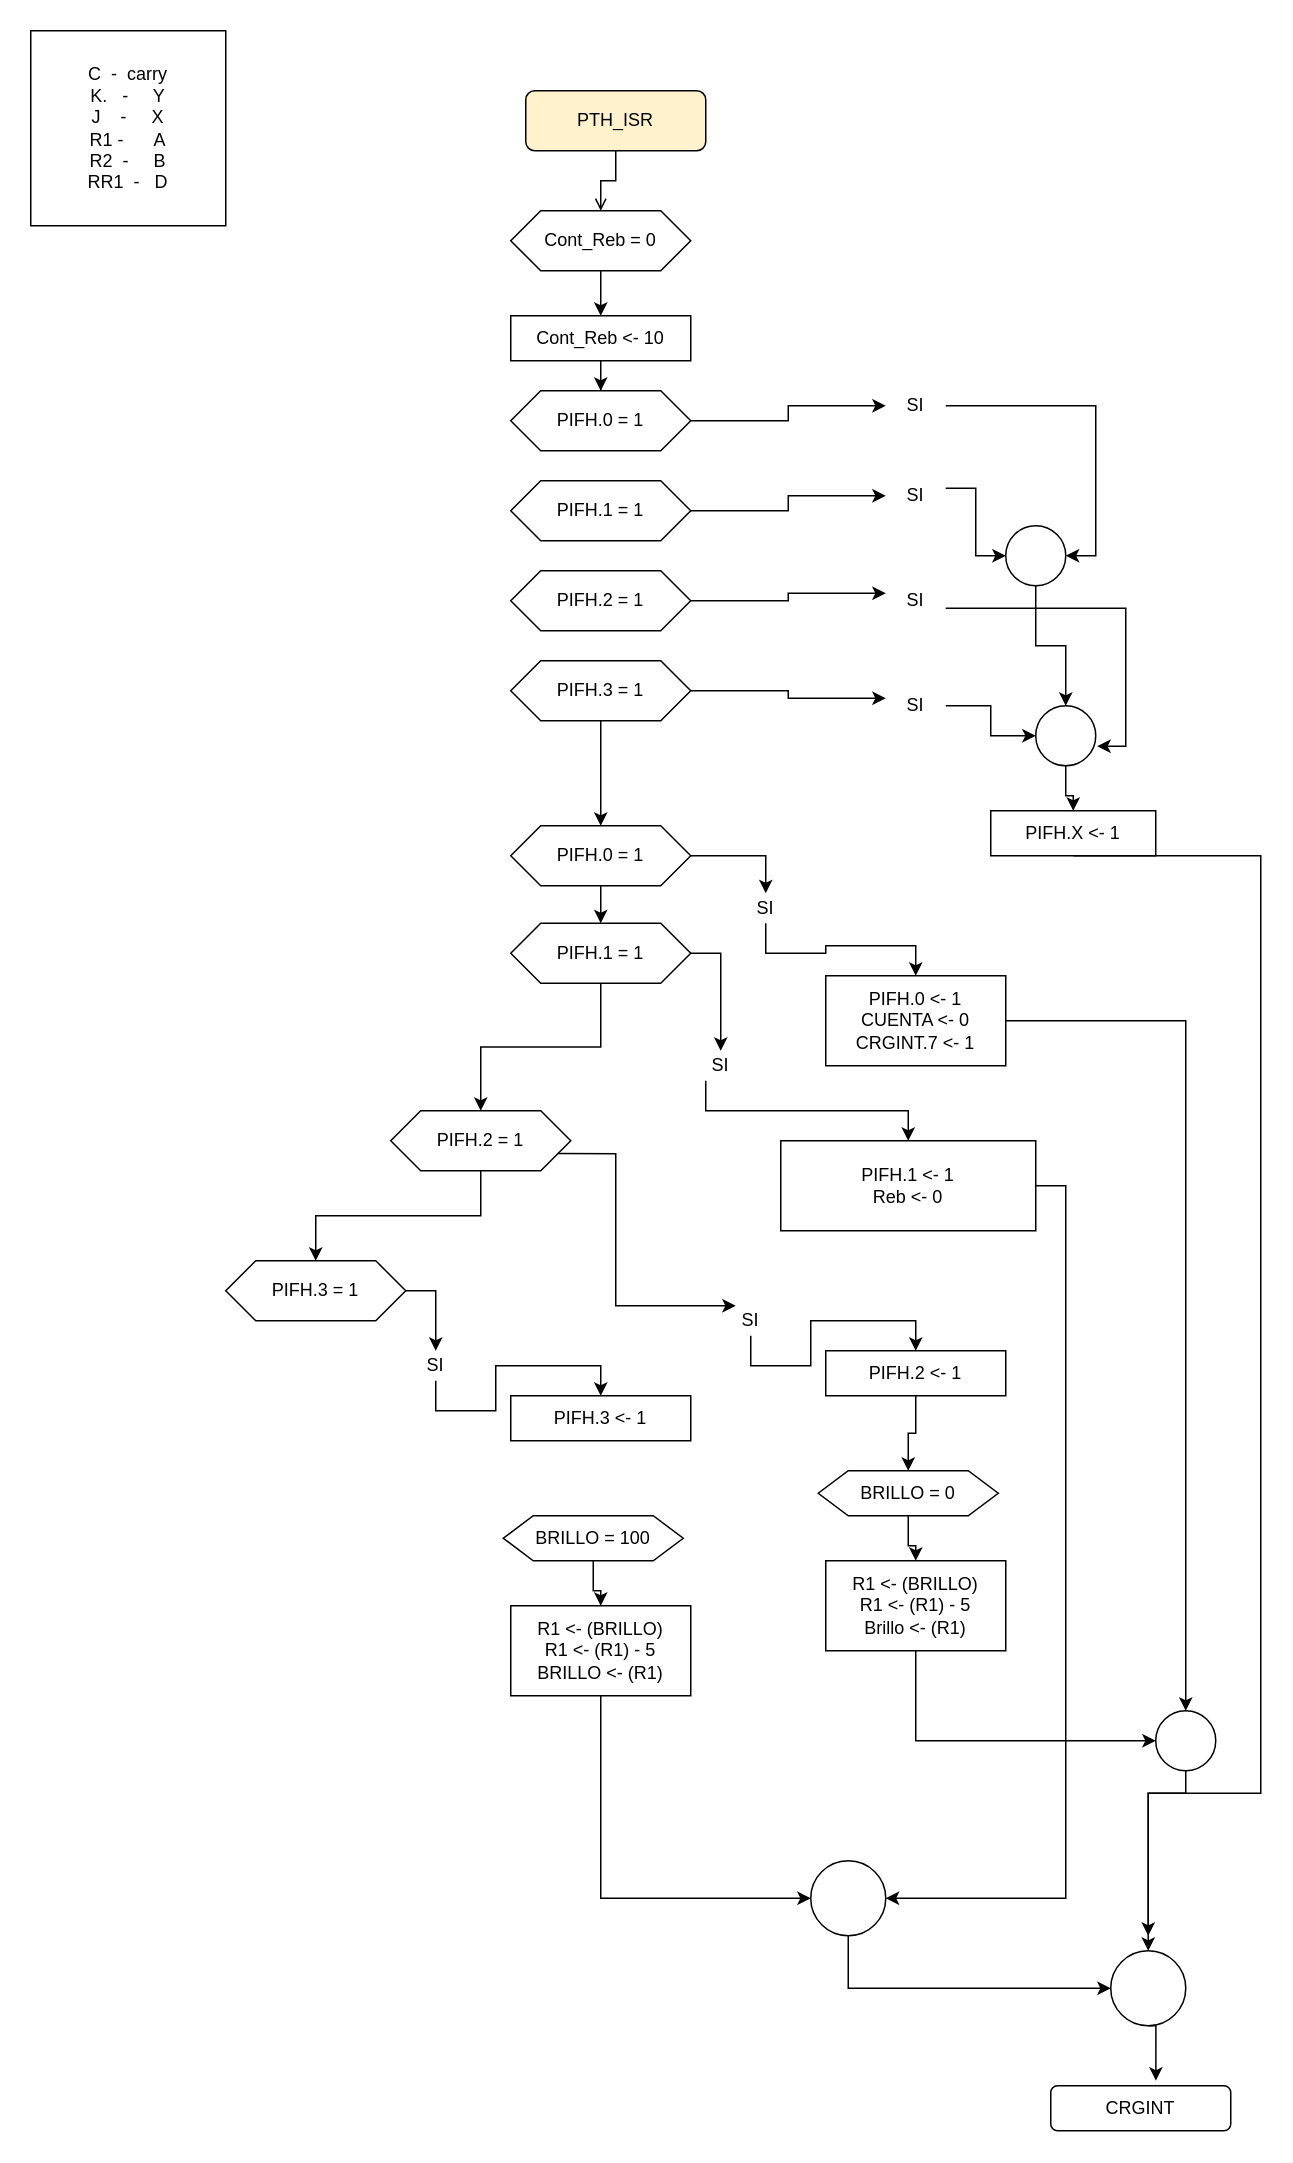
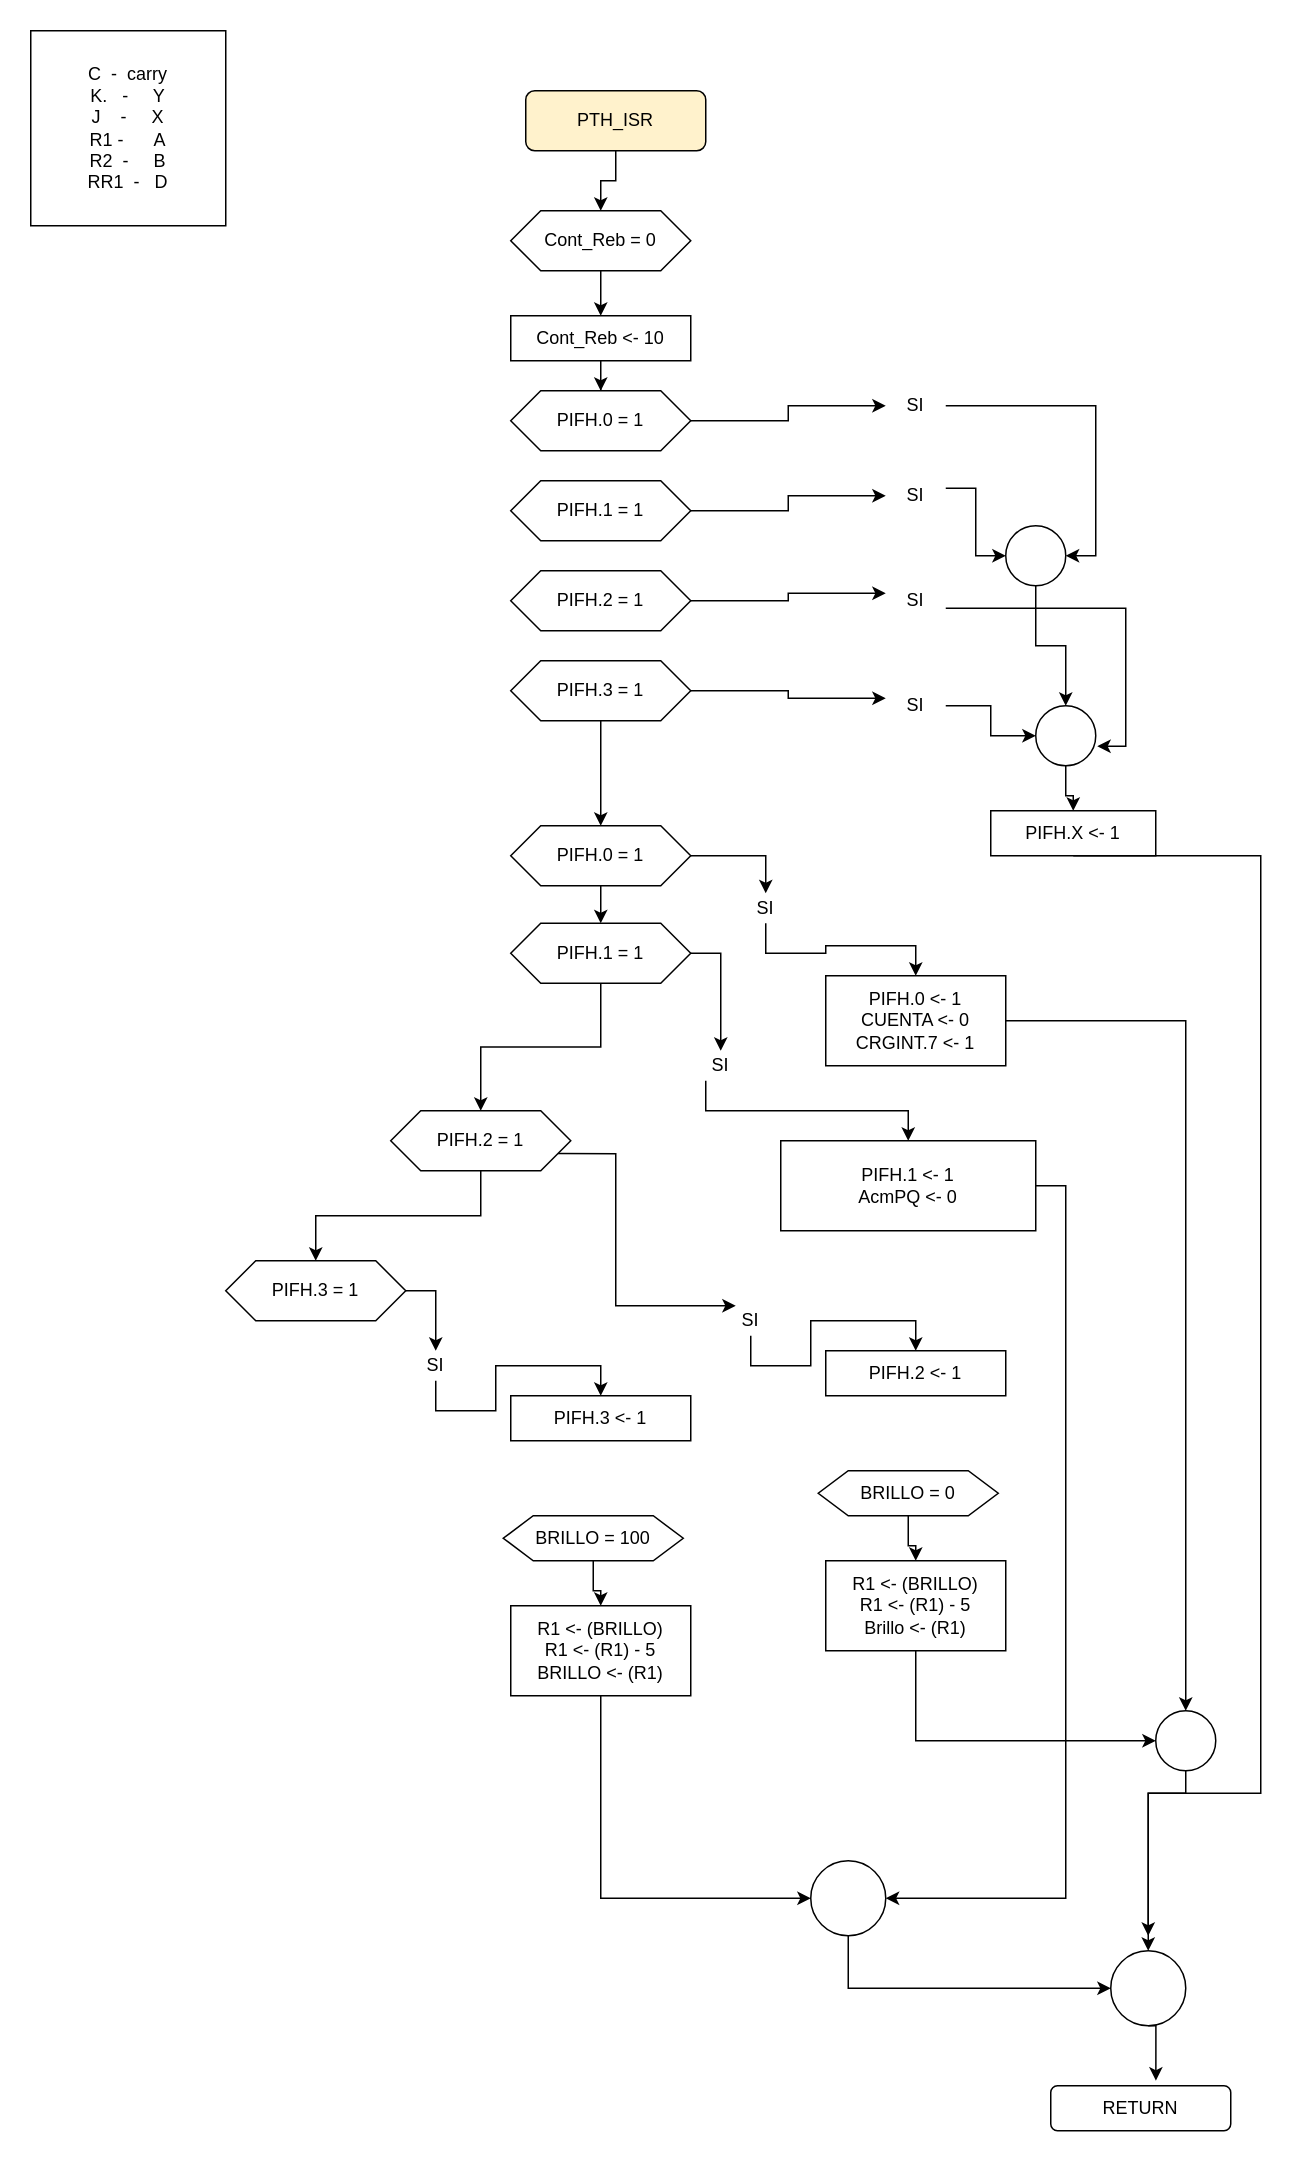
(601, 201) -> (601, 199)
(908, 1186) -> (908, 1186)
(916, 1431) -> none
(1141, 2108) -> (1141, 2108)
